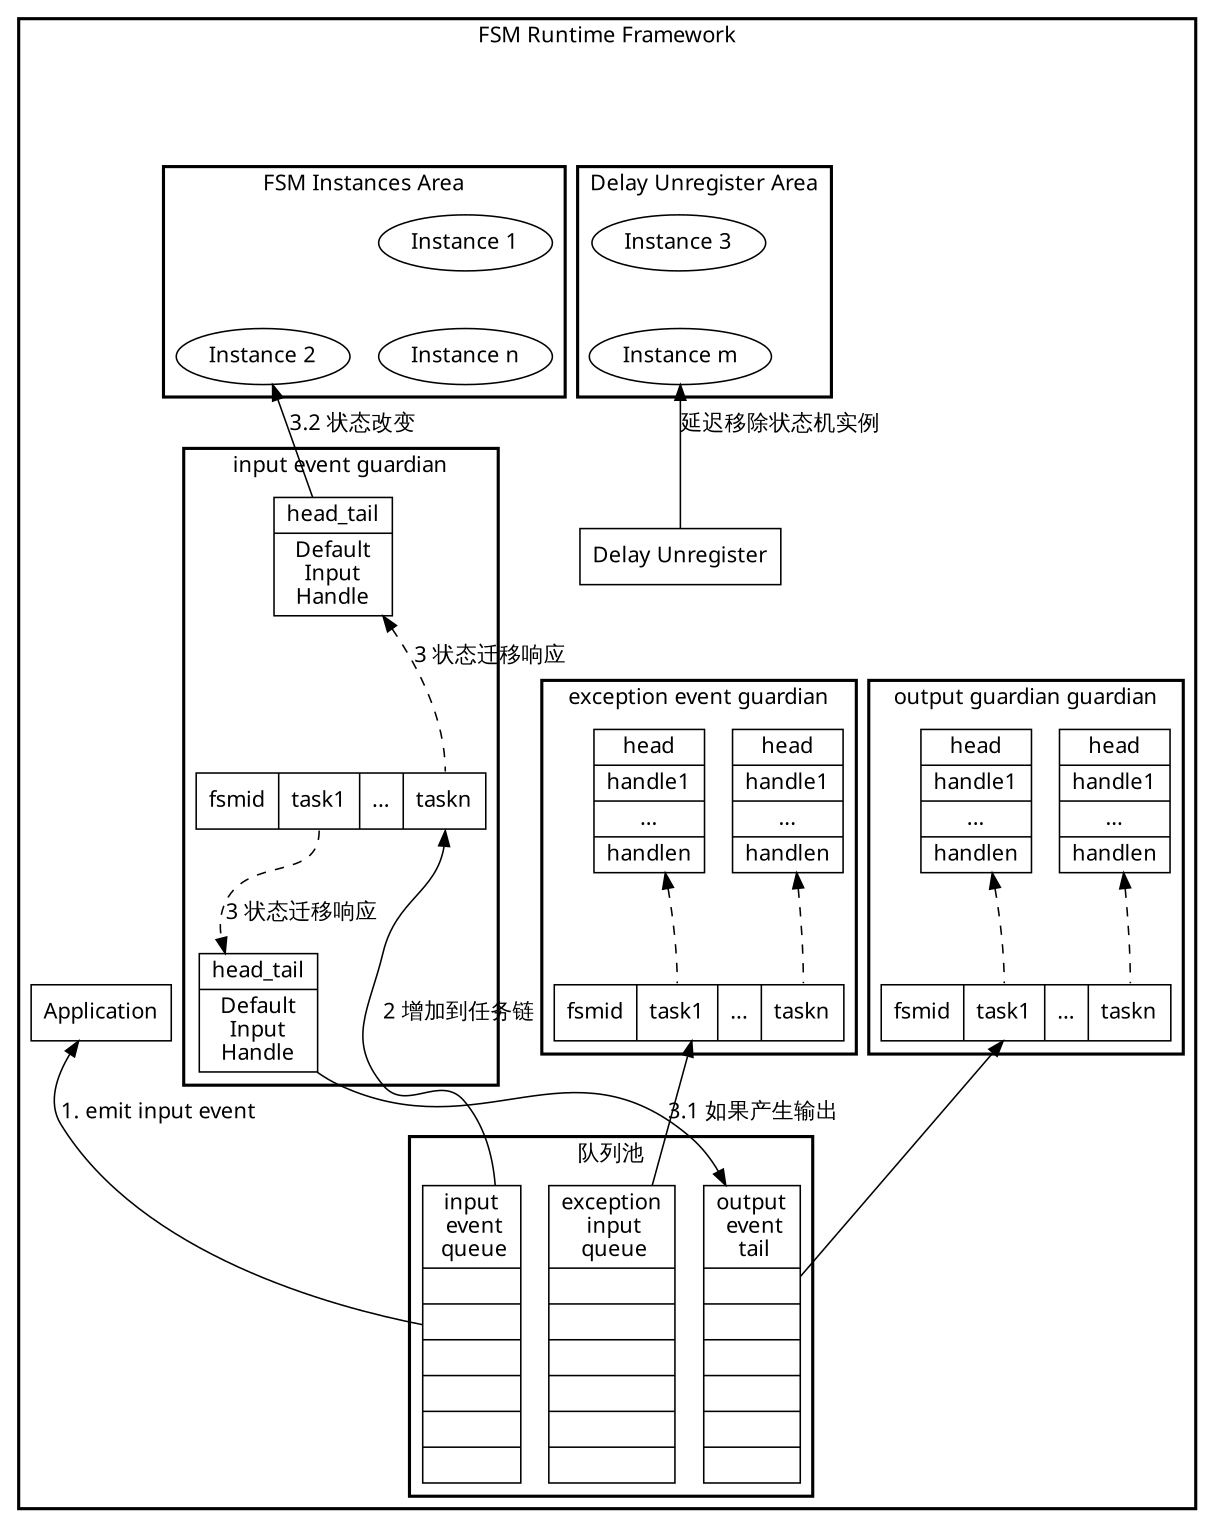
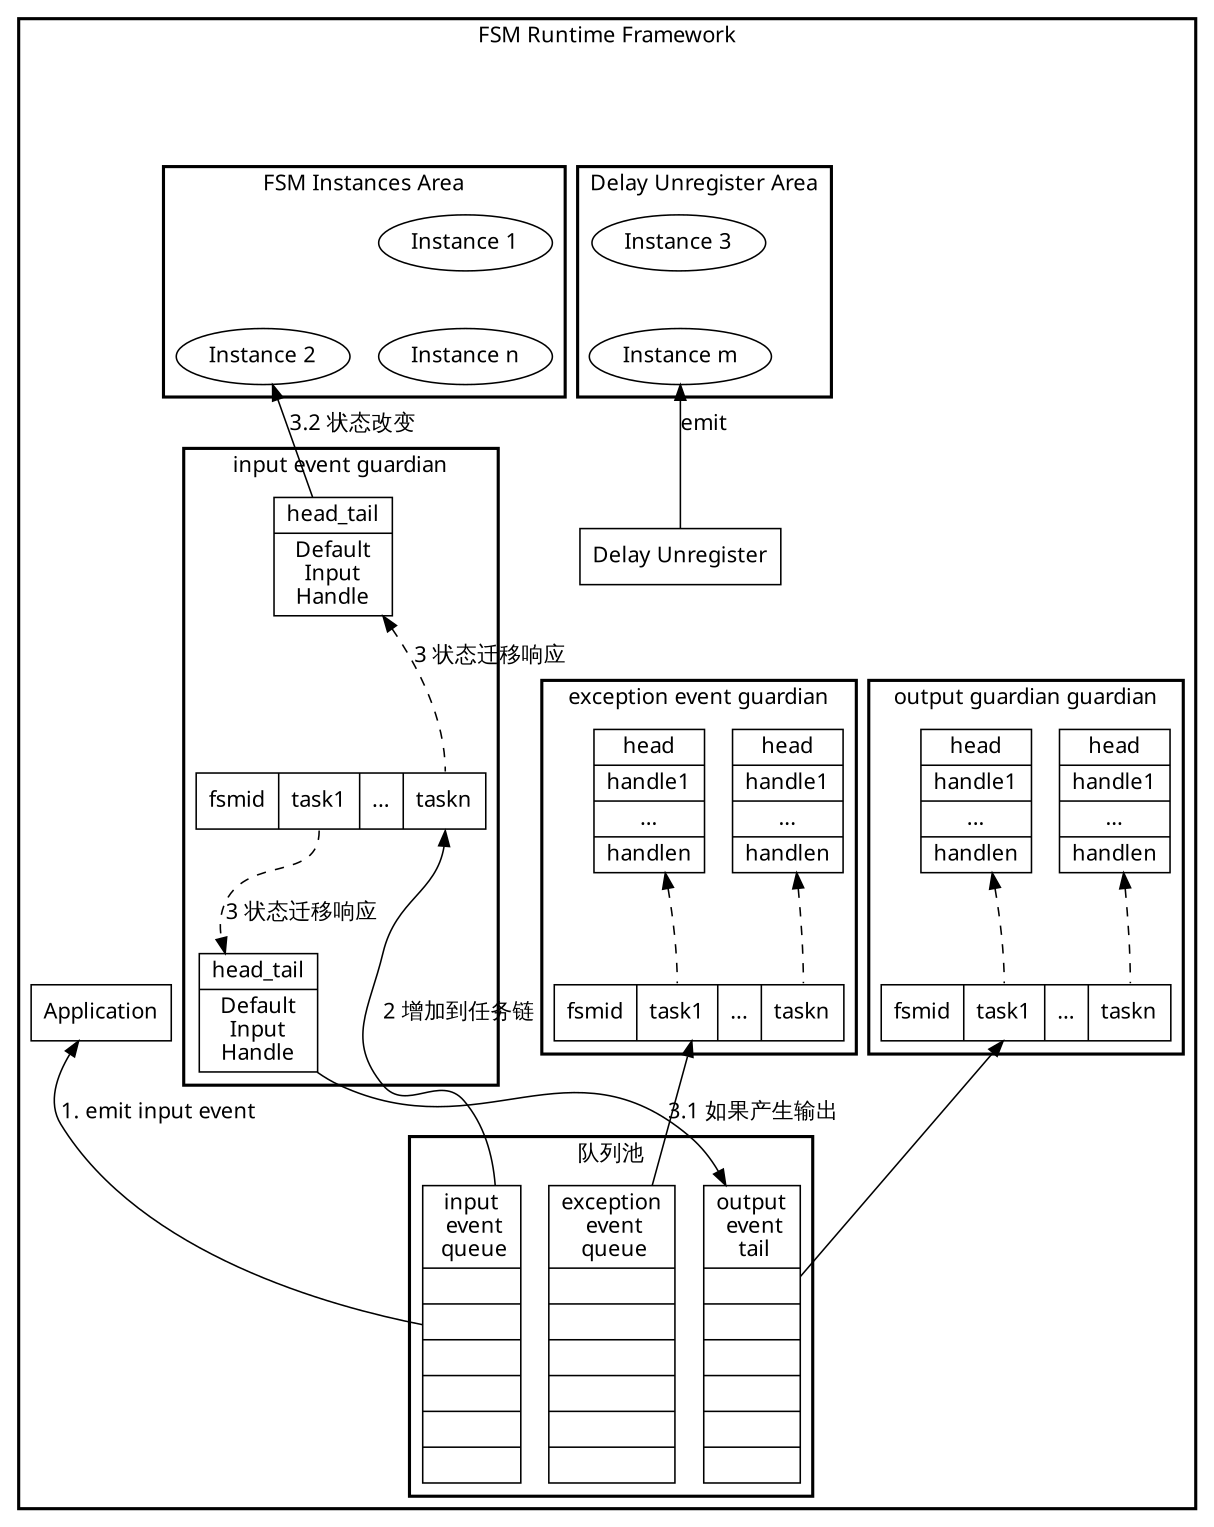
(781, 424) -> (705, 424)
(612, 1226) -> (612, 1226)
